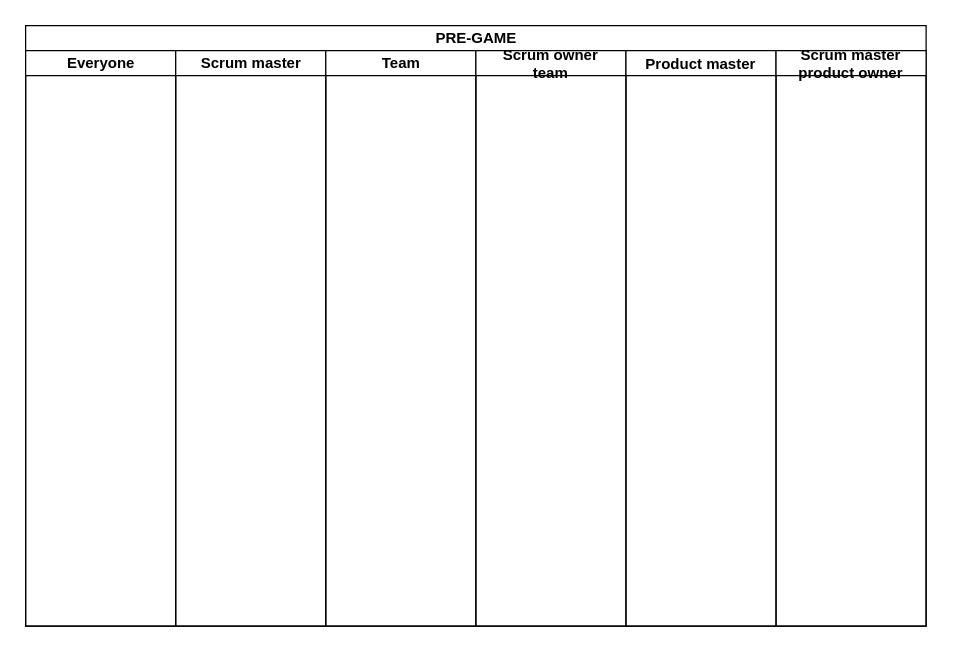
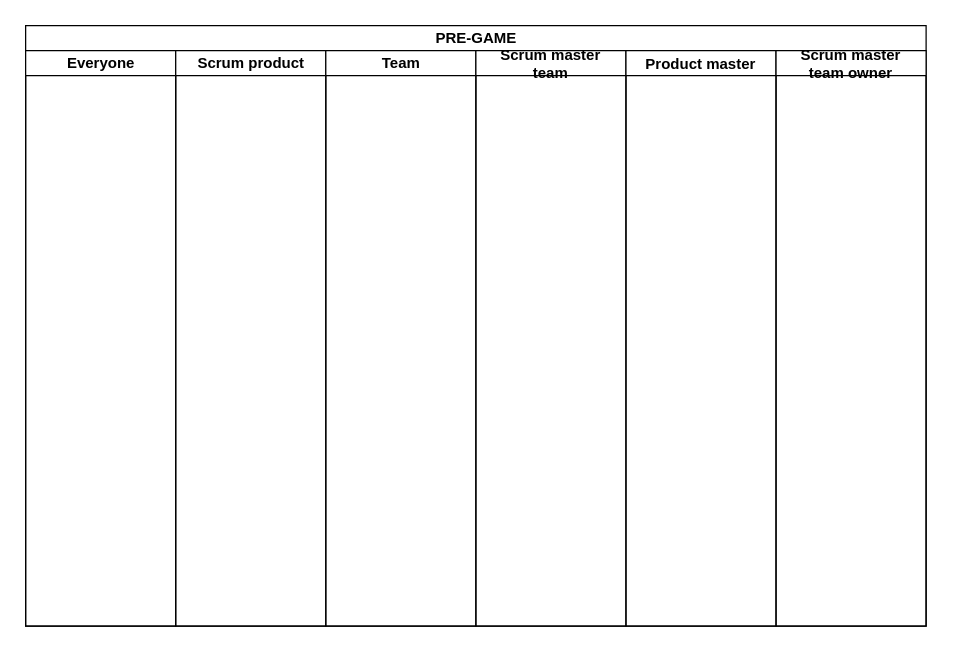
(550, 55) -> (550, 55)
(850, 55) -> (850, 55)
(251, 63) -> (251, 63)
